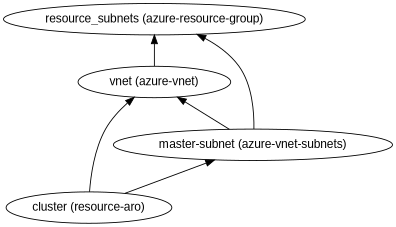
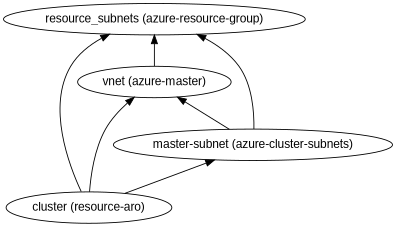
(154, 82) -> (154, 82)
none -> (60, 109)
(253, 145) -> (253, 145)
